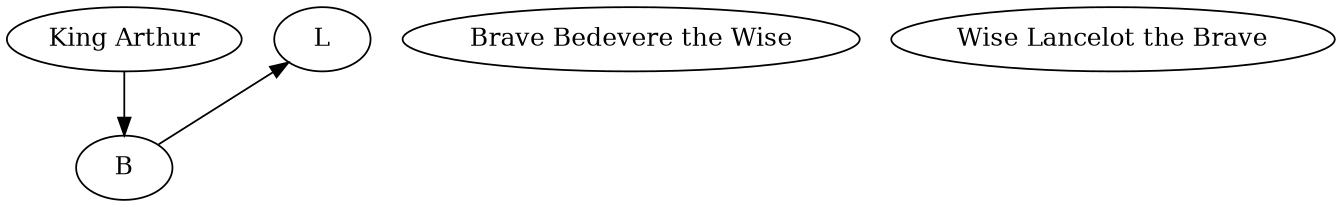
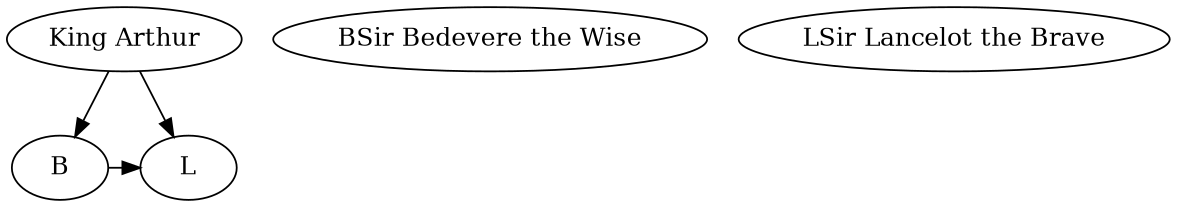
(631, 39) -> (490, 39)
(1113, 39) -> (954, 39)
none -> (153, 96)
